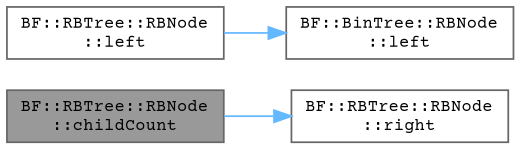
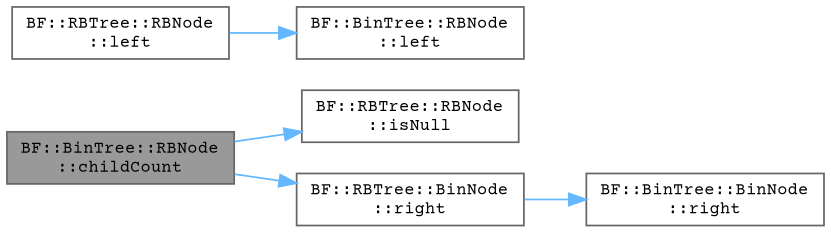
(115, 116) -> (121, 158)
(400, 116) -> (410, 199)
none -> (410, 116)
none -> (705, 199)
